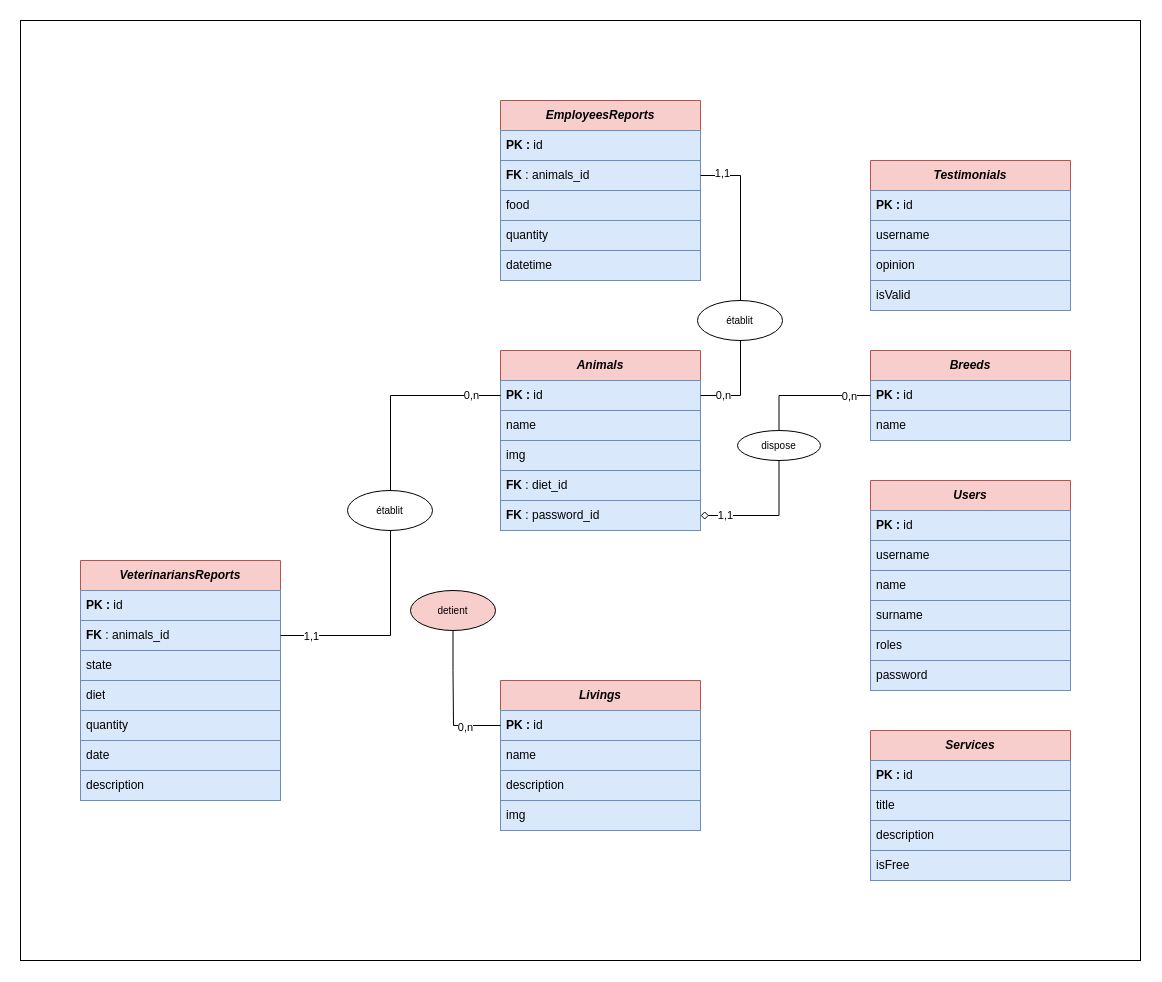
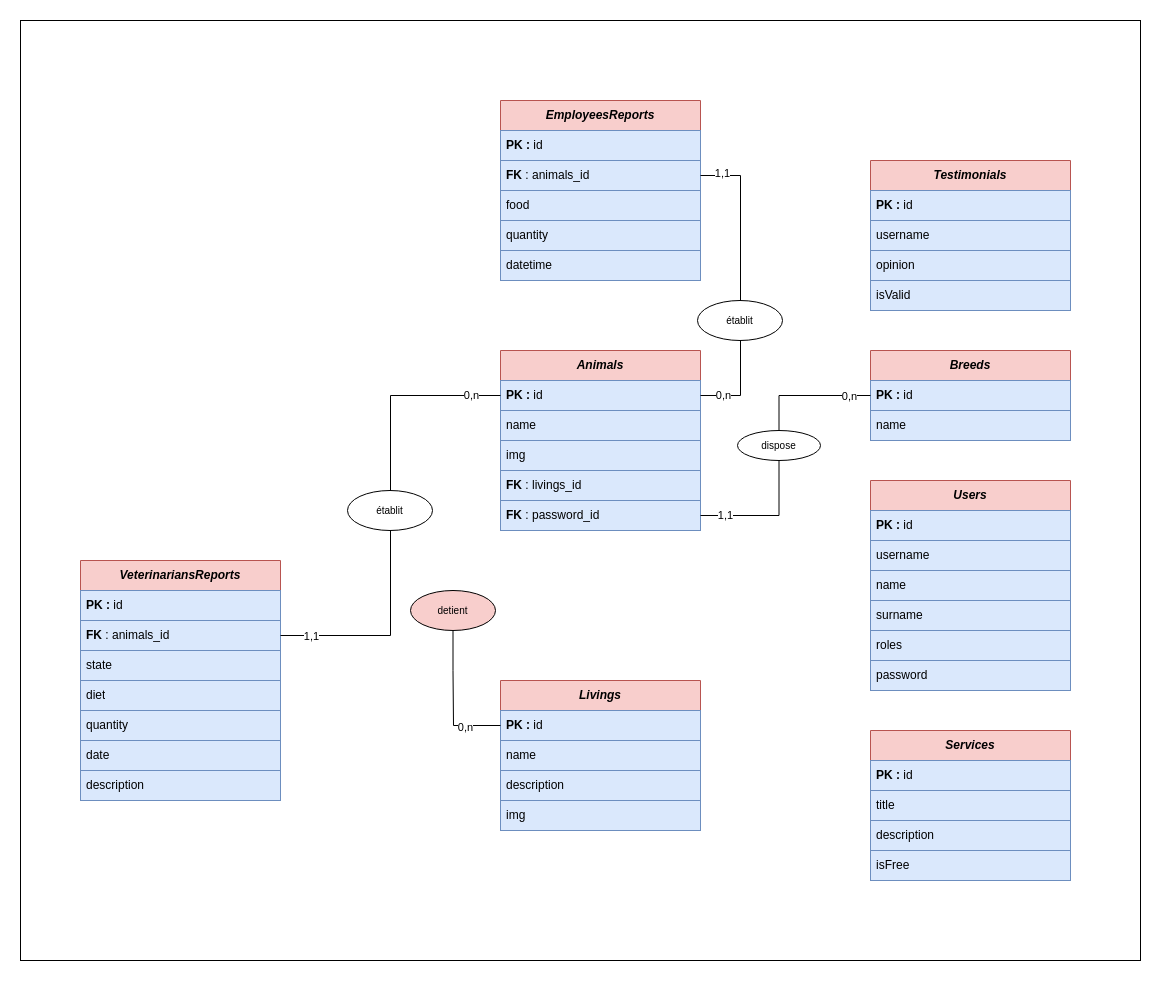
(539, 486) -> (546, 486)
(709, 516) -> (706, 516)
